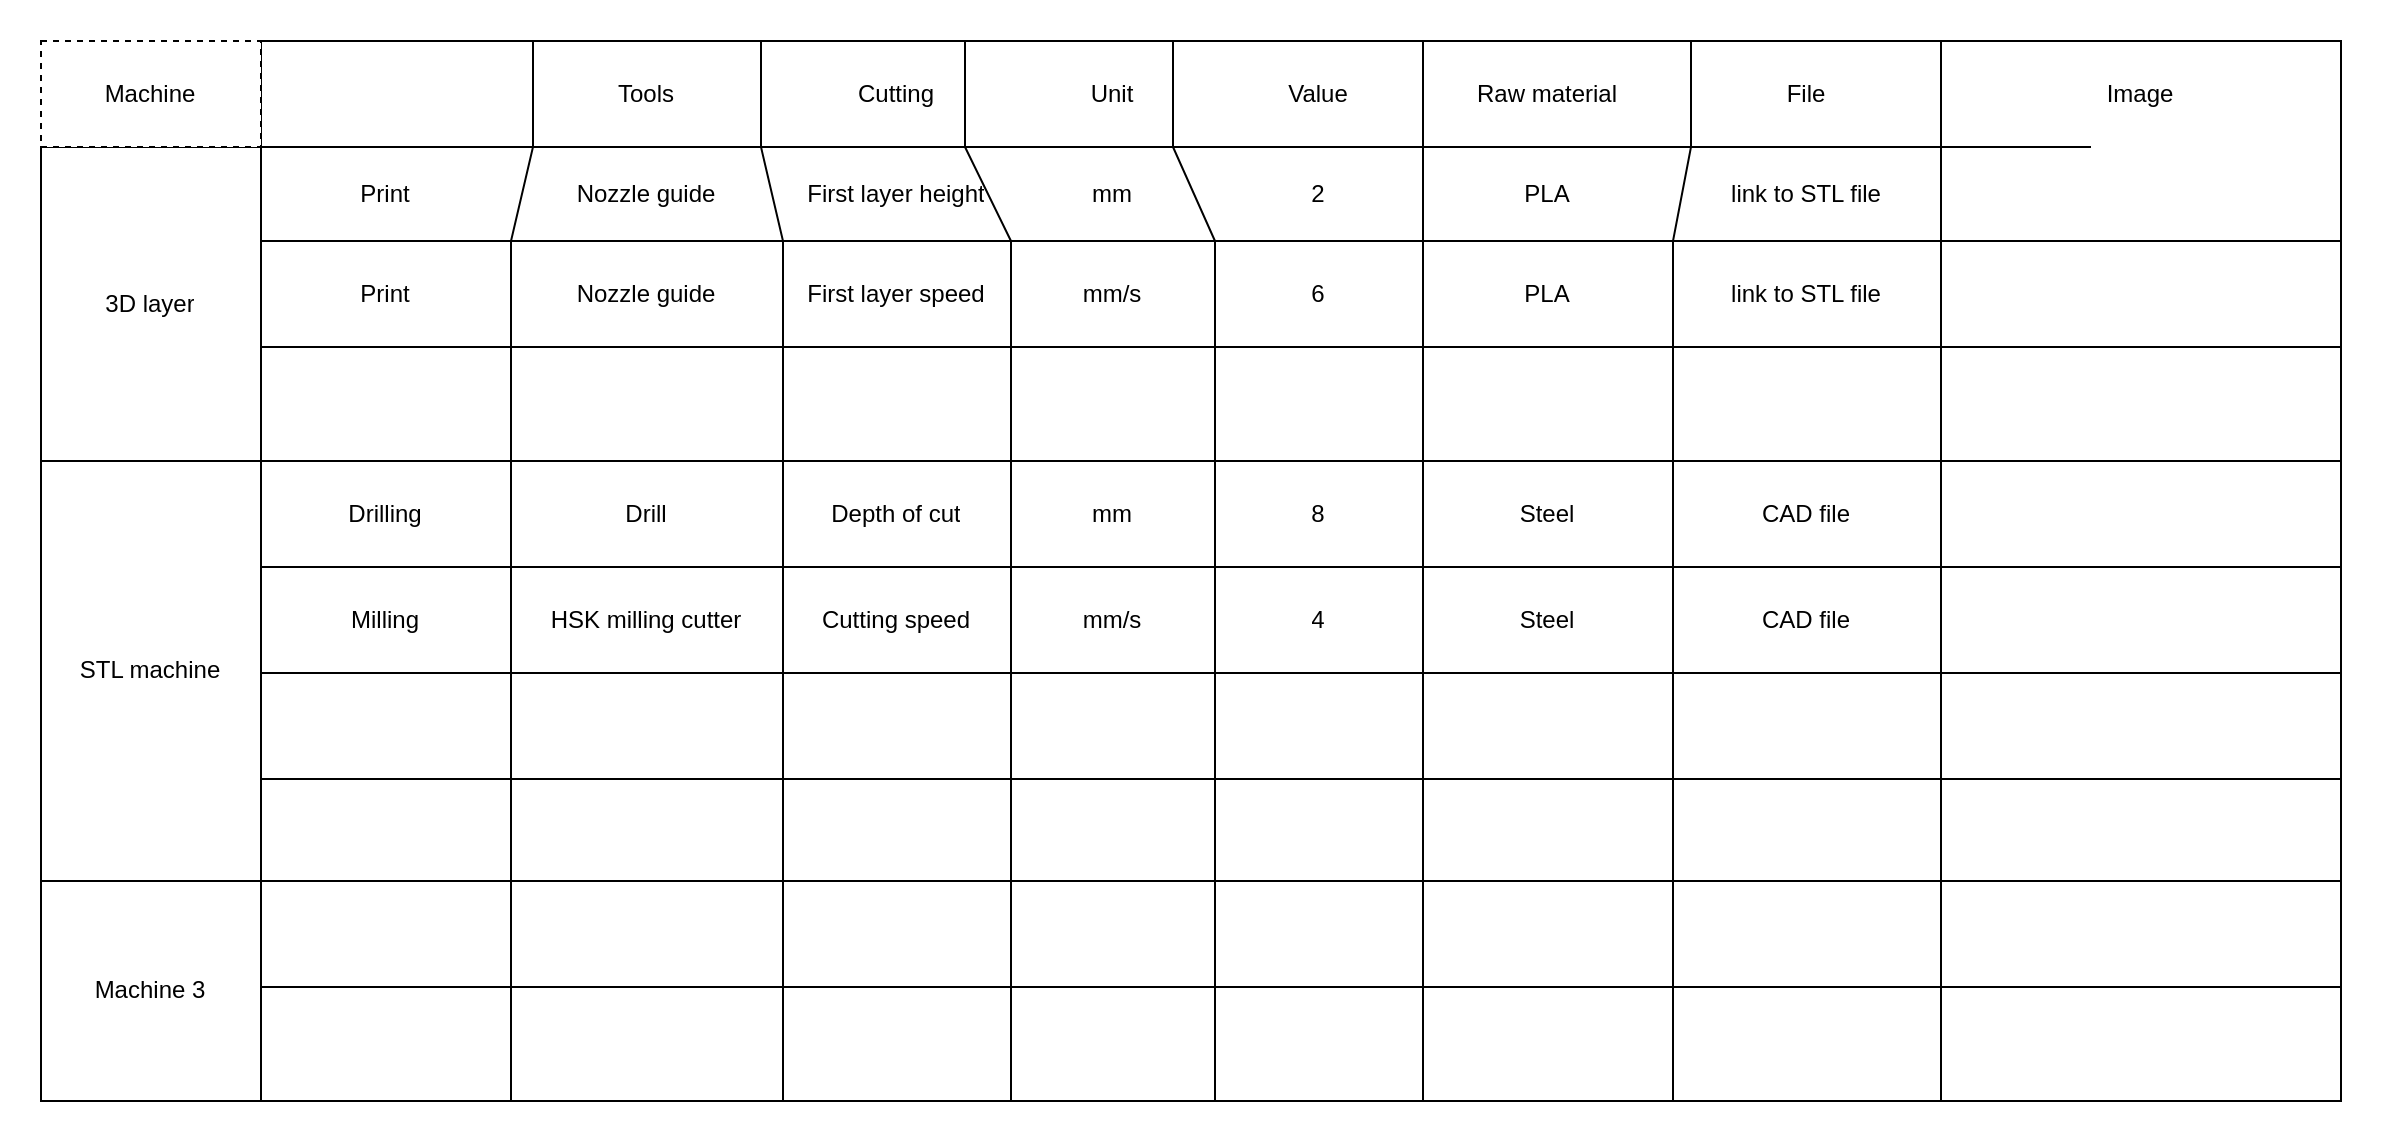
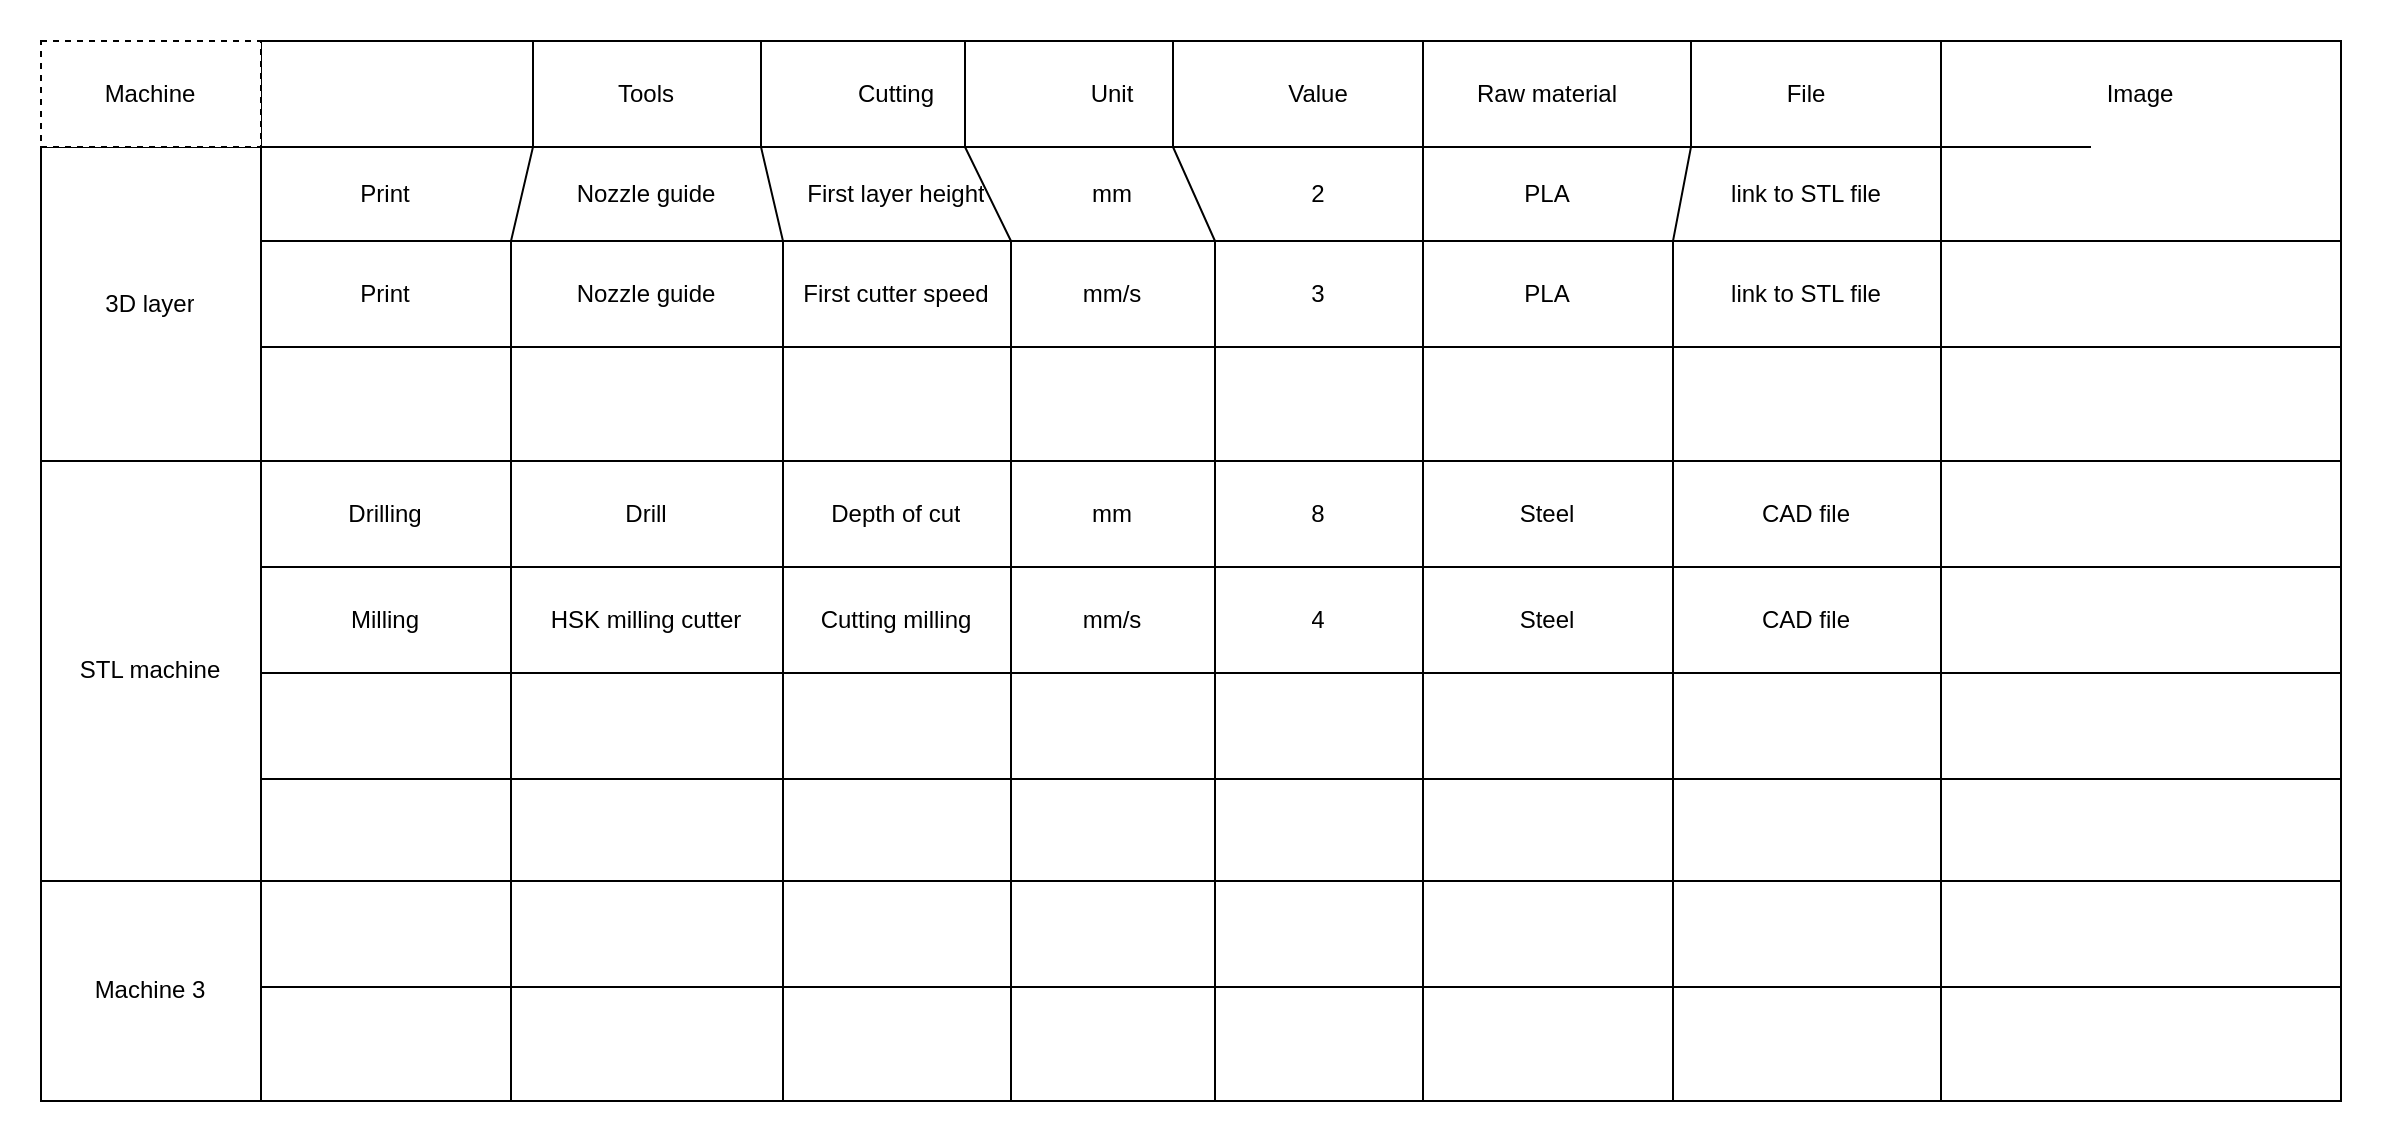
(897, 295) -> (897, 295)
(1319, 295) -> (1319, 295)
(897, 621) -> (897, 621)
